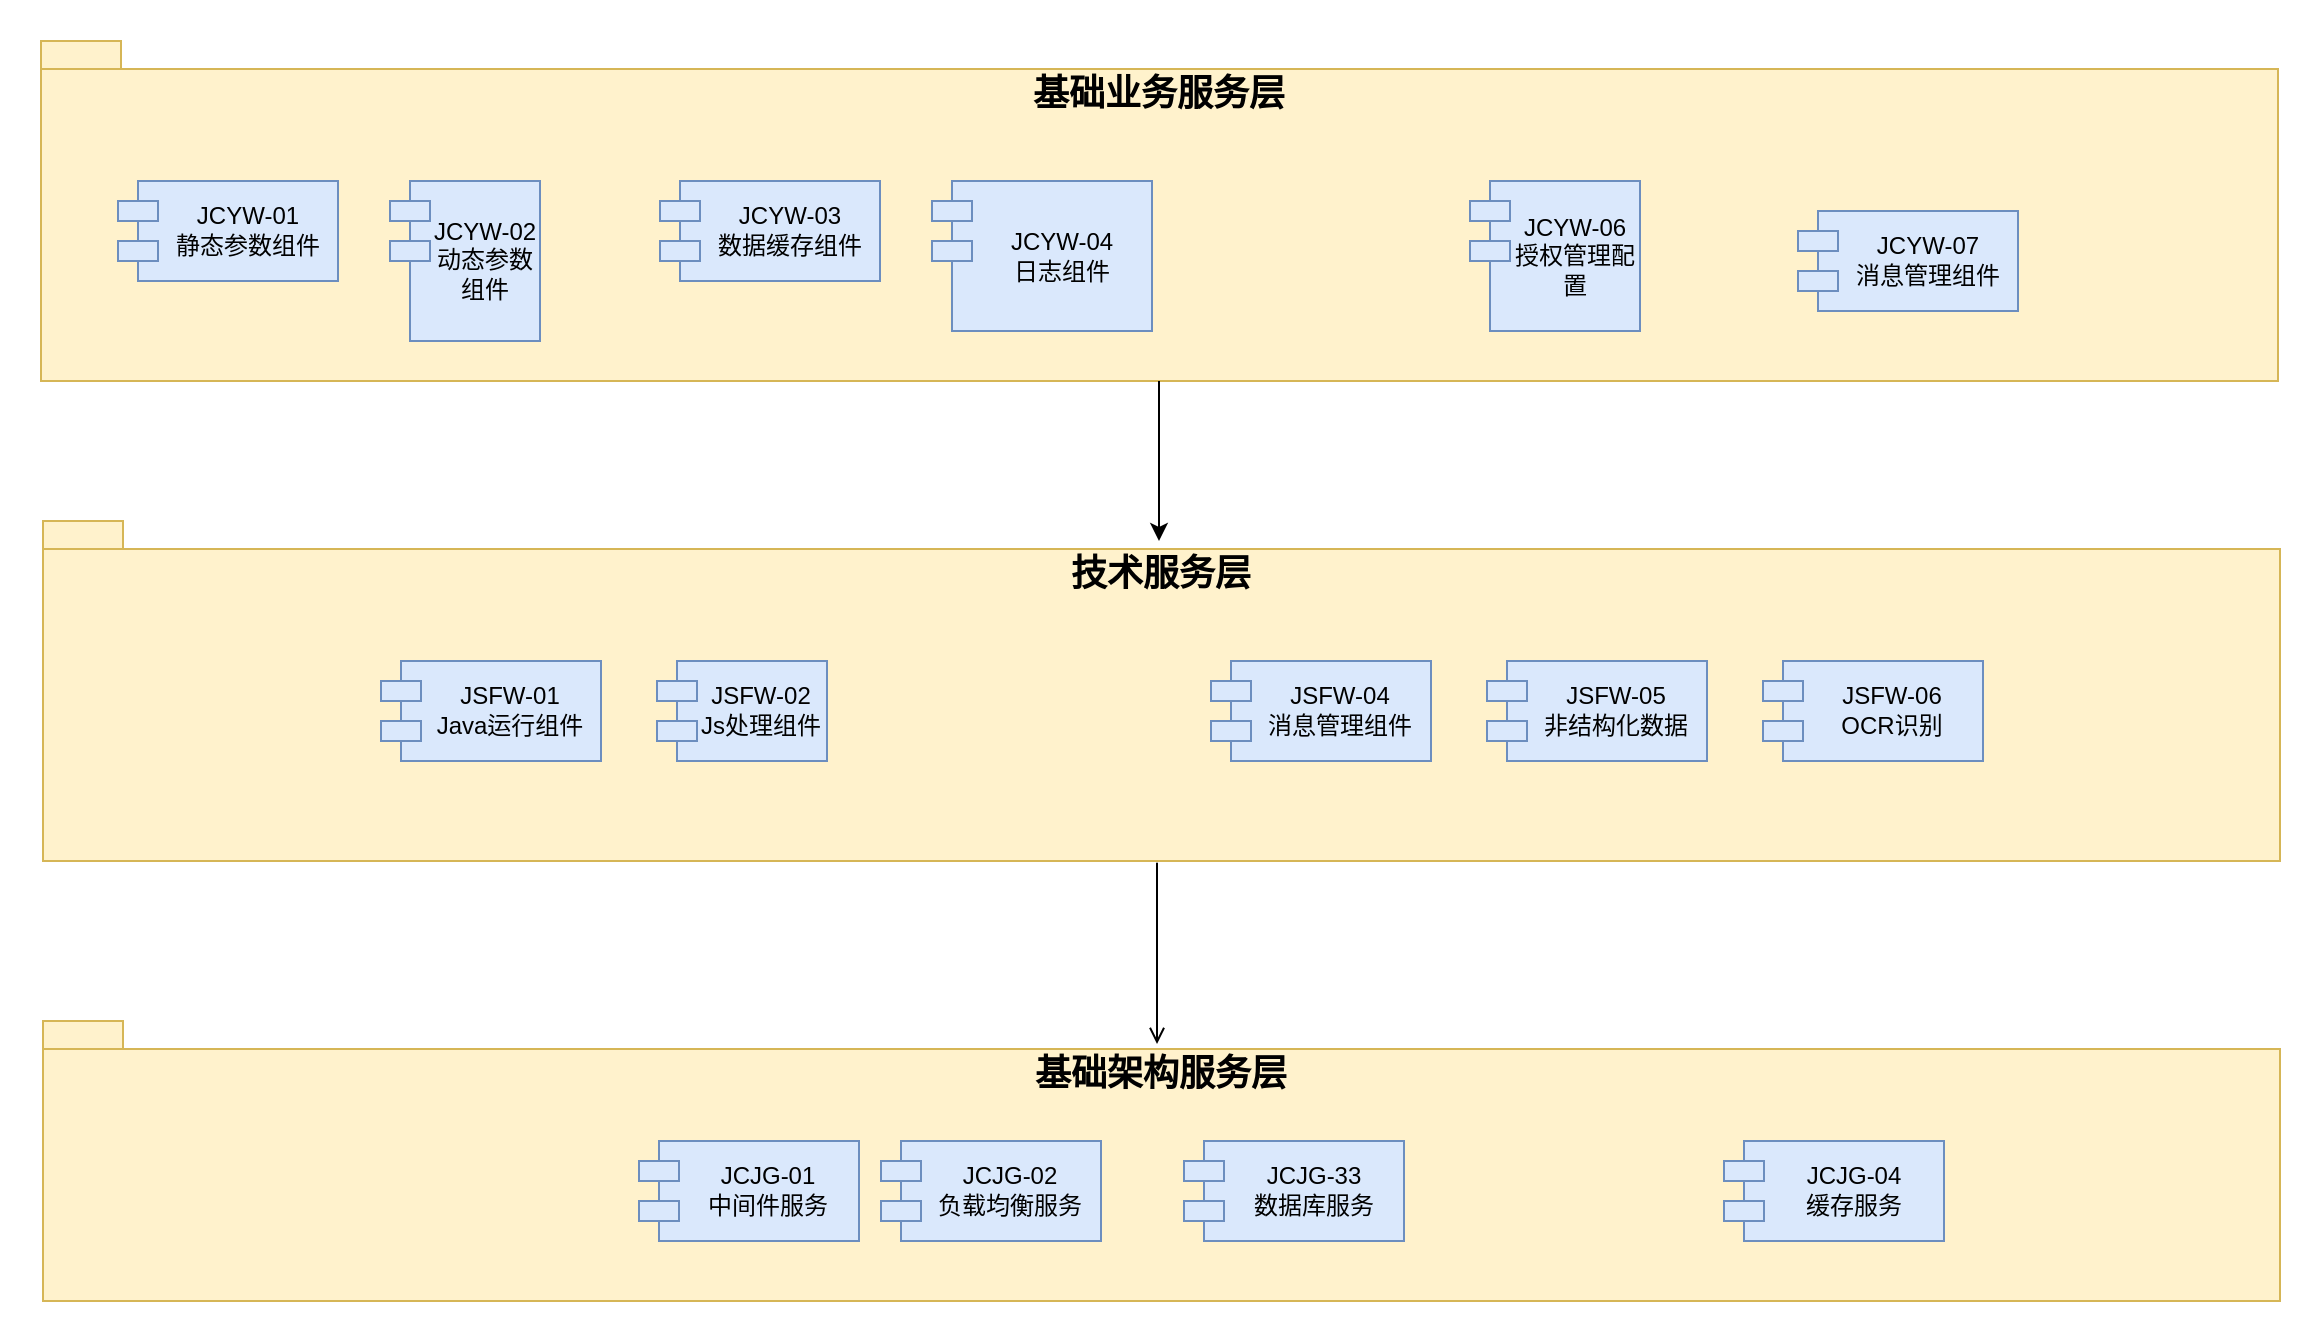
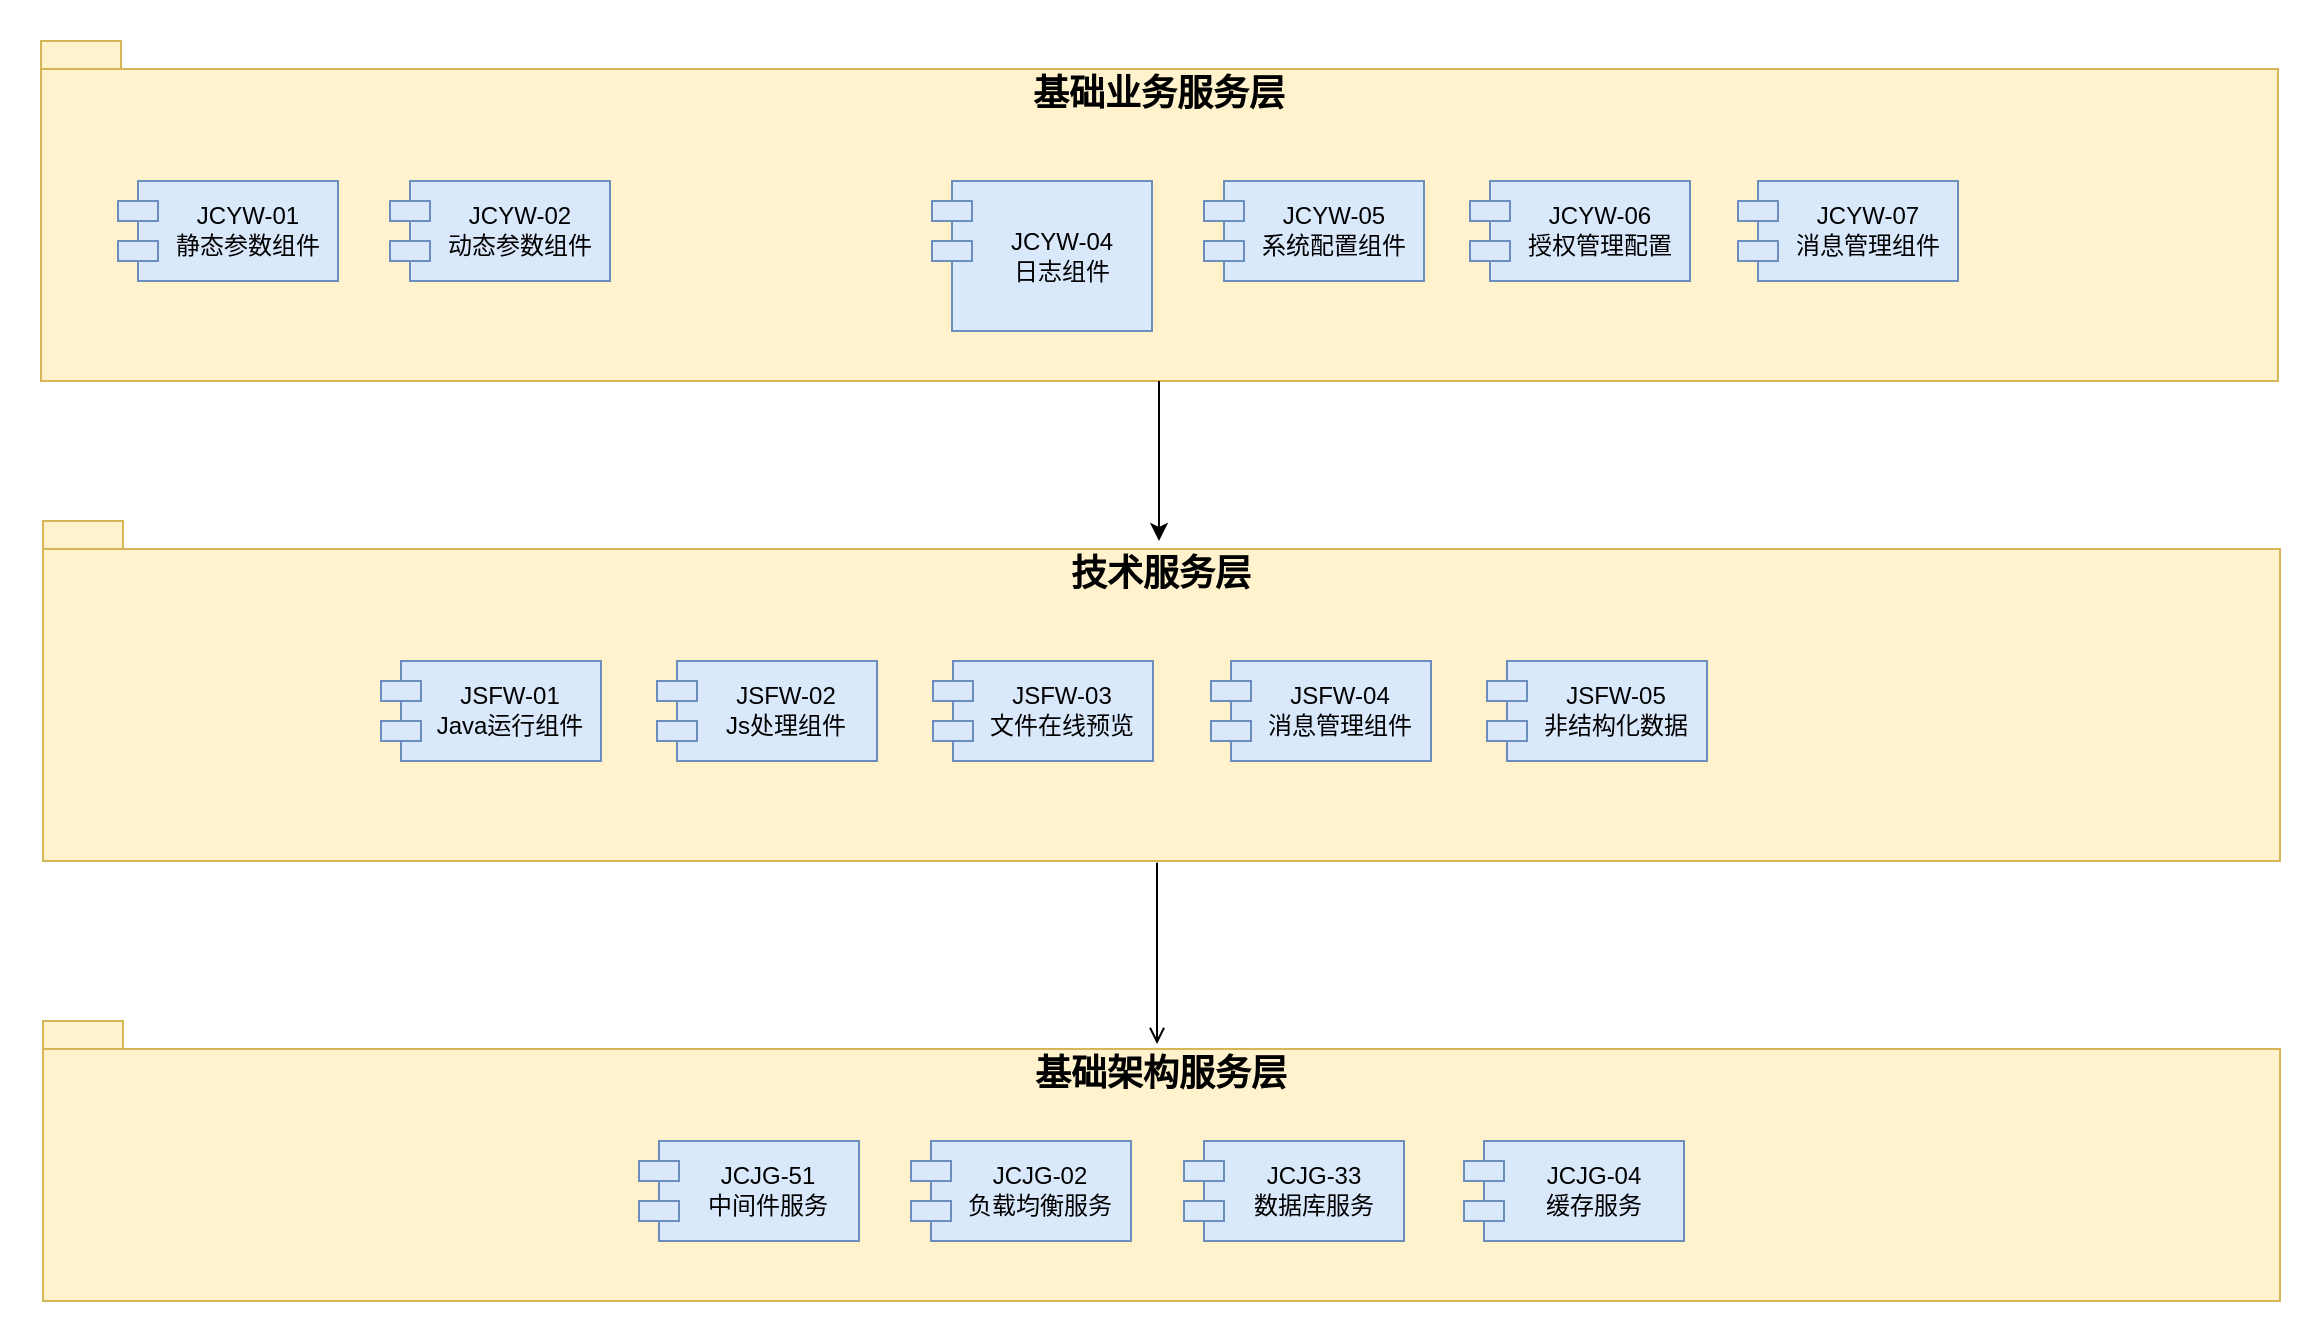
(770, 231) -> none
none -> (1314, 231)
(1555, 256) -> (1580, 231)
(465, 261) -> (500, 231)
(1908, 261) -> (1848, 231)
(742, 711) -> (767, 711)
none -> (1043, 711)
(1873, 711) -> none
(769, 1191) -> (769, 1191)
(991, 1191) -> (1021, 1191)
(1834, 1191) -> (1574, 1191)
